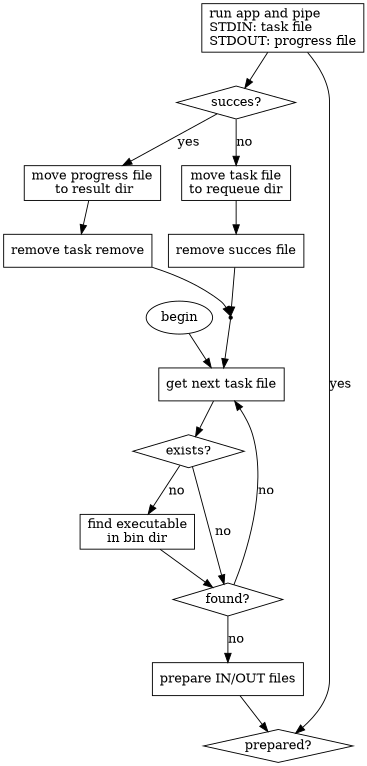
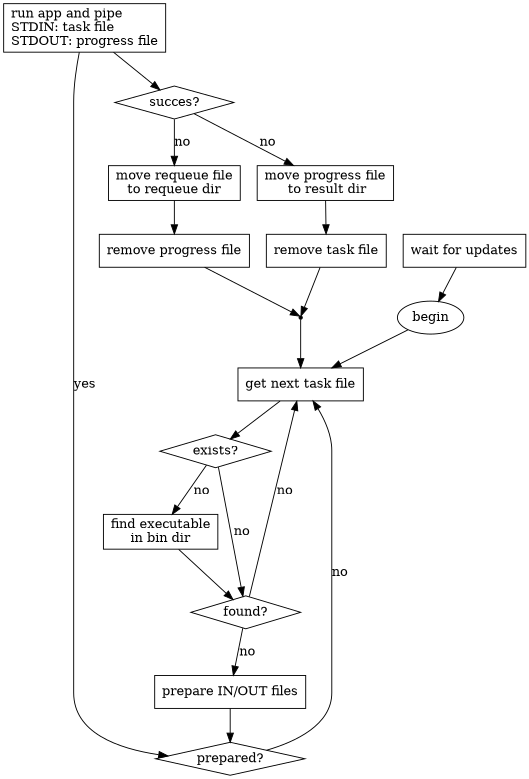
(189, 142) -> (268, 142)
(236, 183) -> (174, 183)
(78, 251) -> (326, 251)
(236, 251) -> (174, 251)
none -> (465, 251)
none -> (332, 596)
